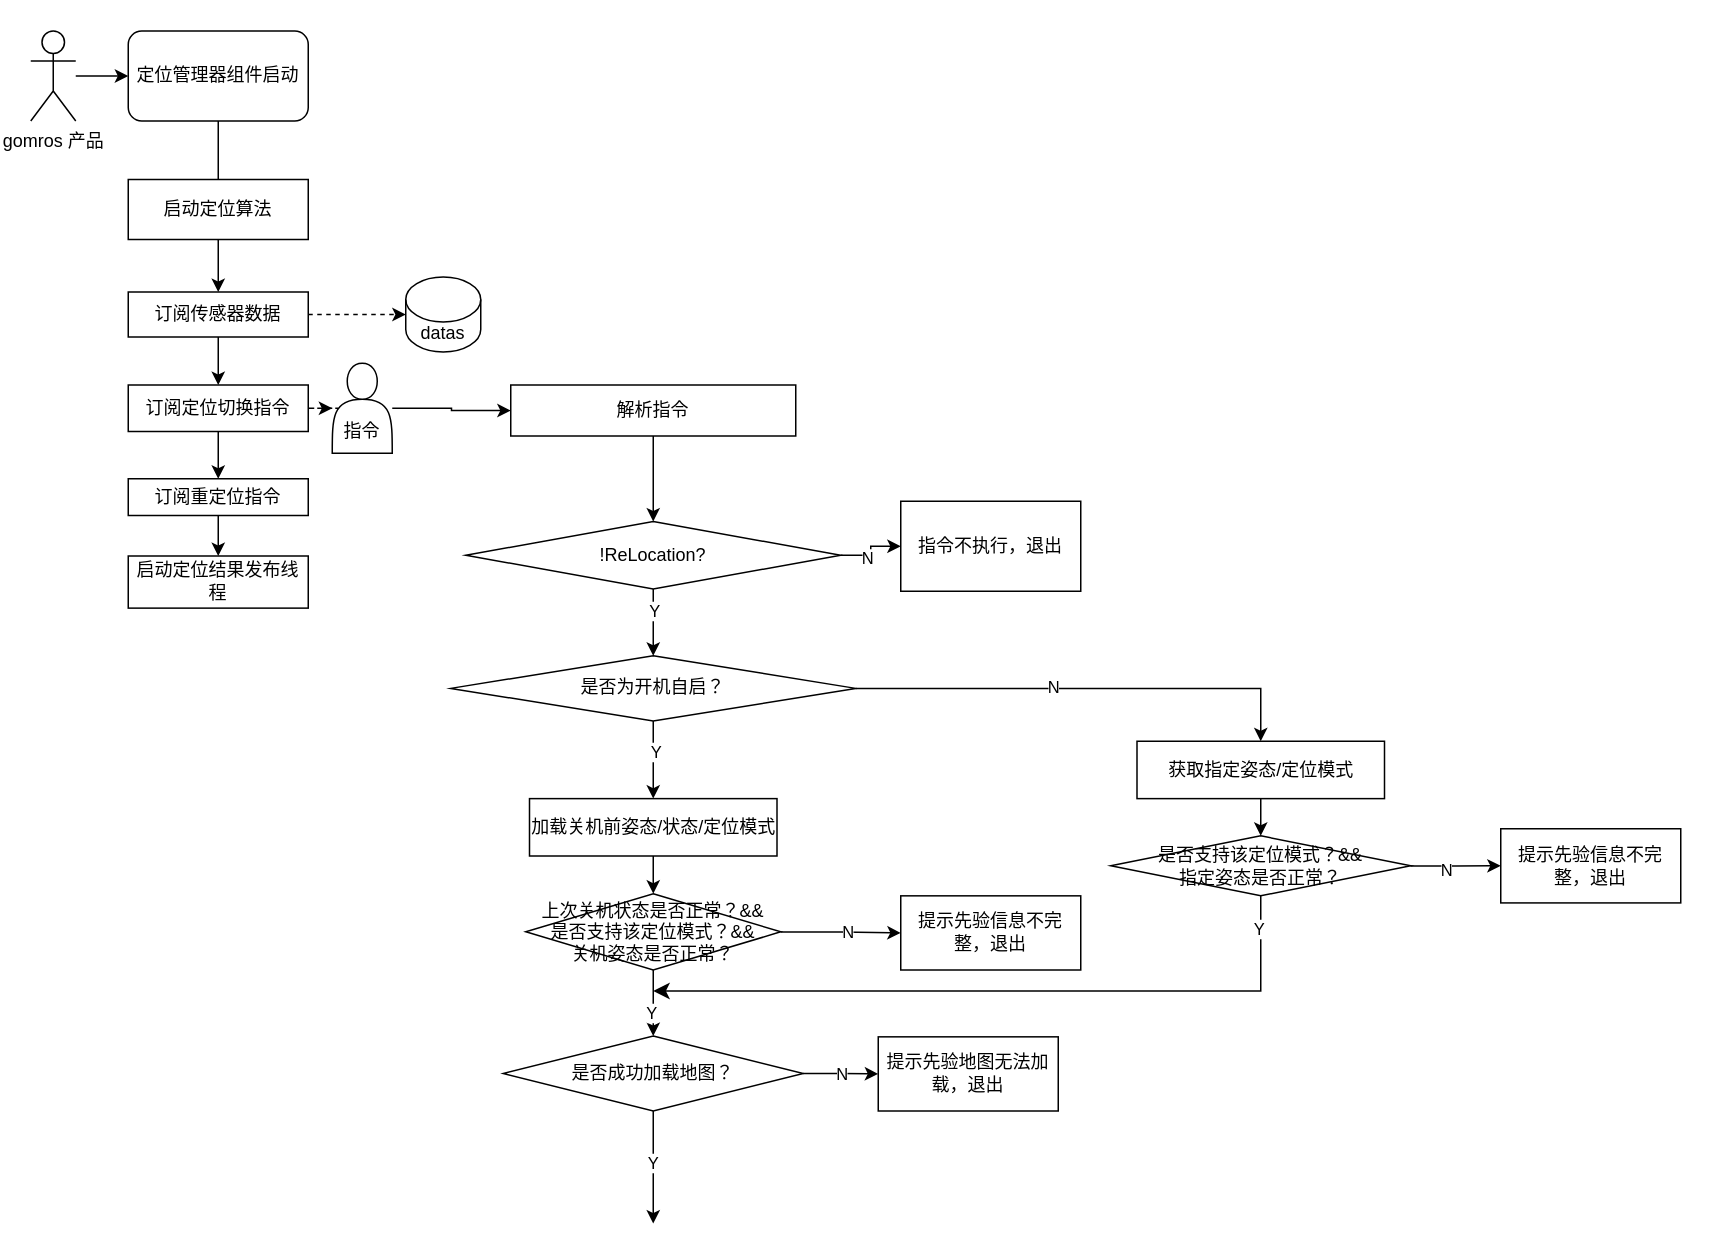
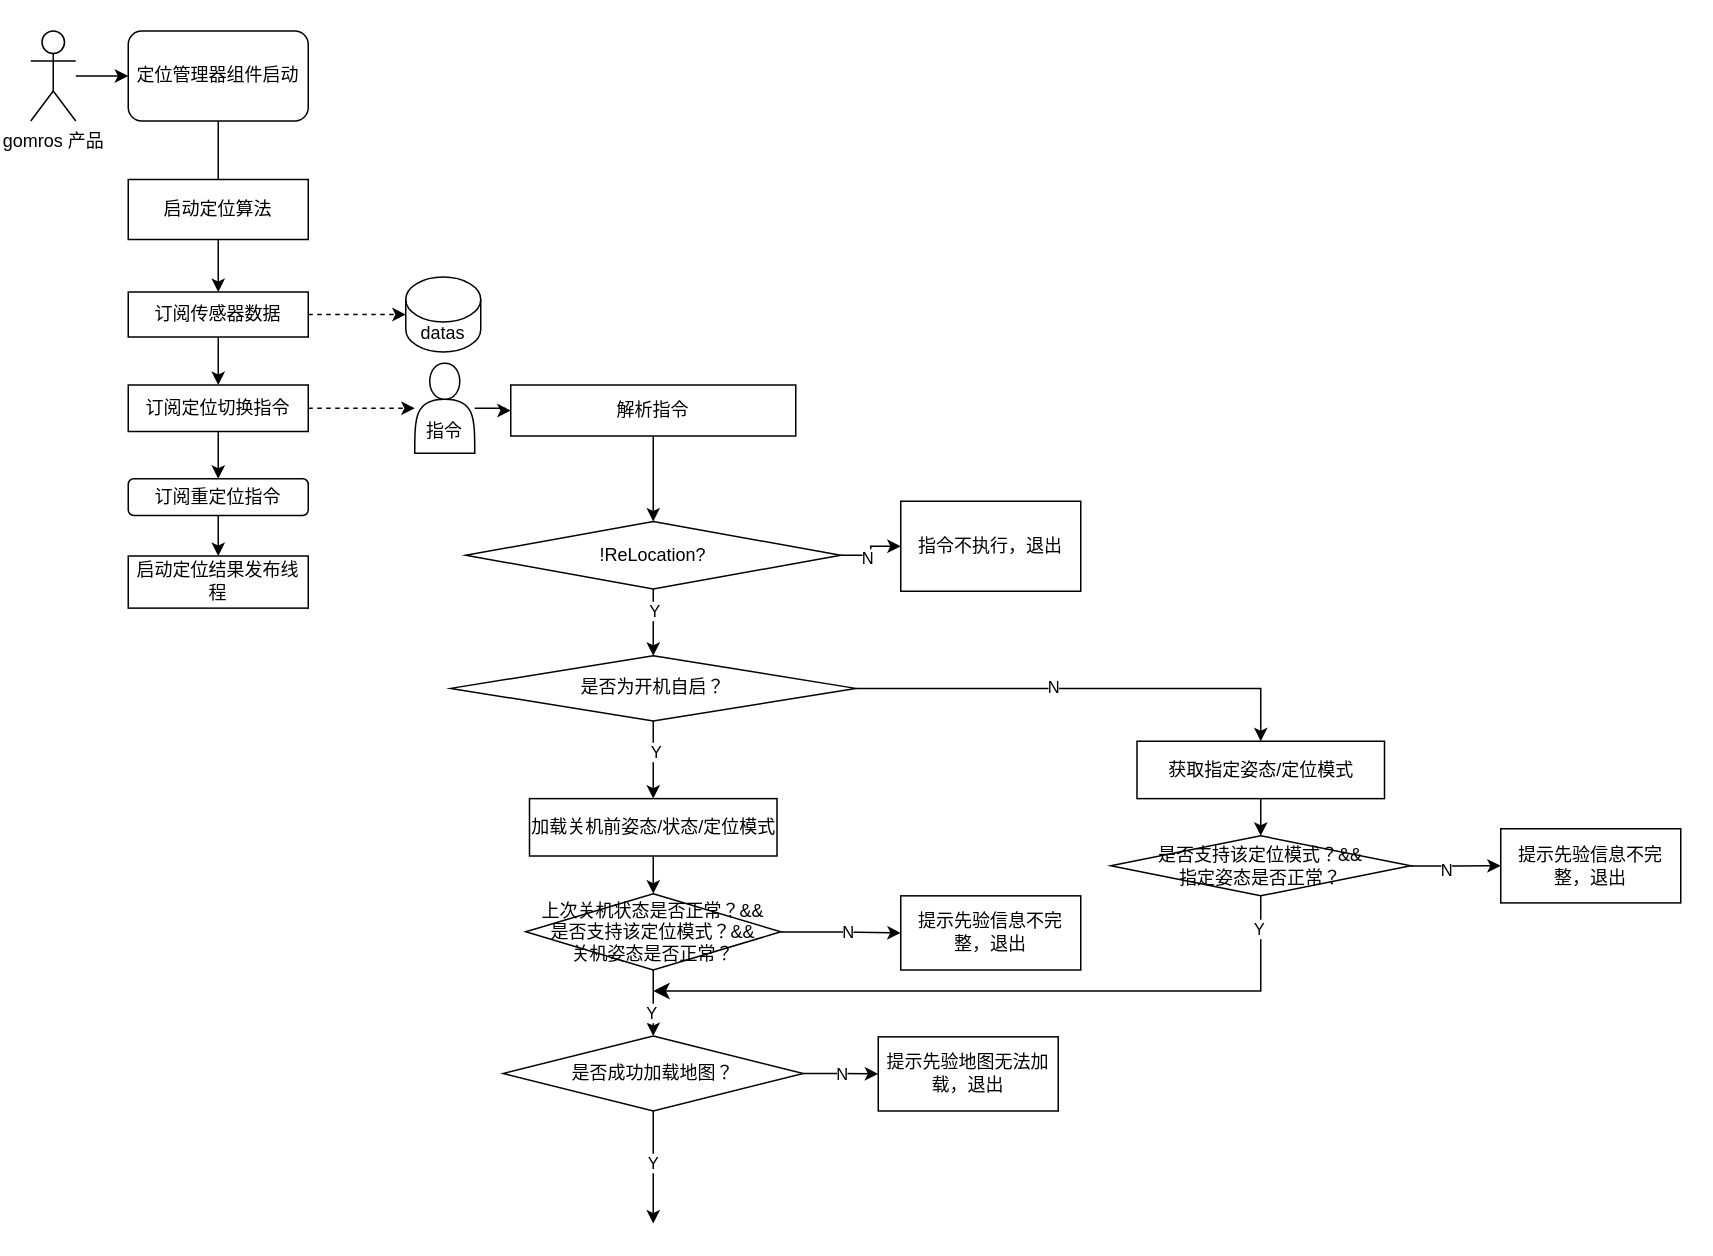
(362, 408) -> (445, 408)
(218, 497) -> (218, 497)
